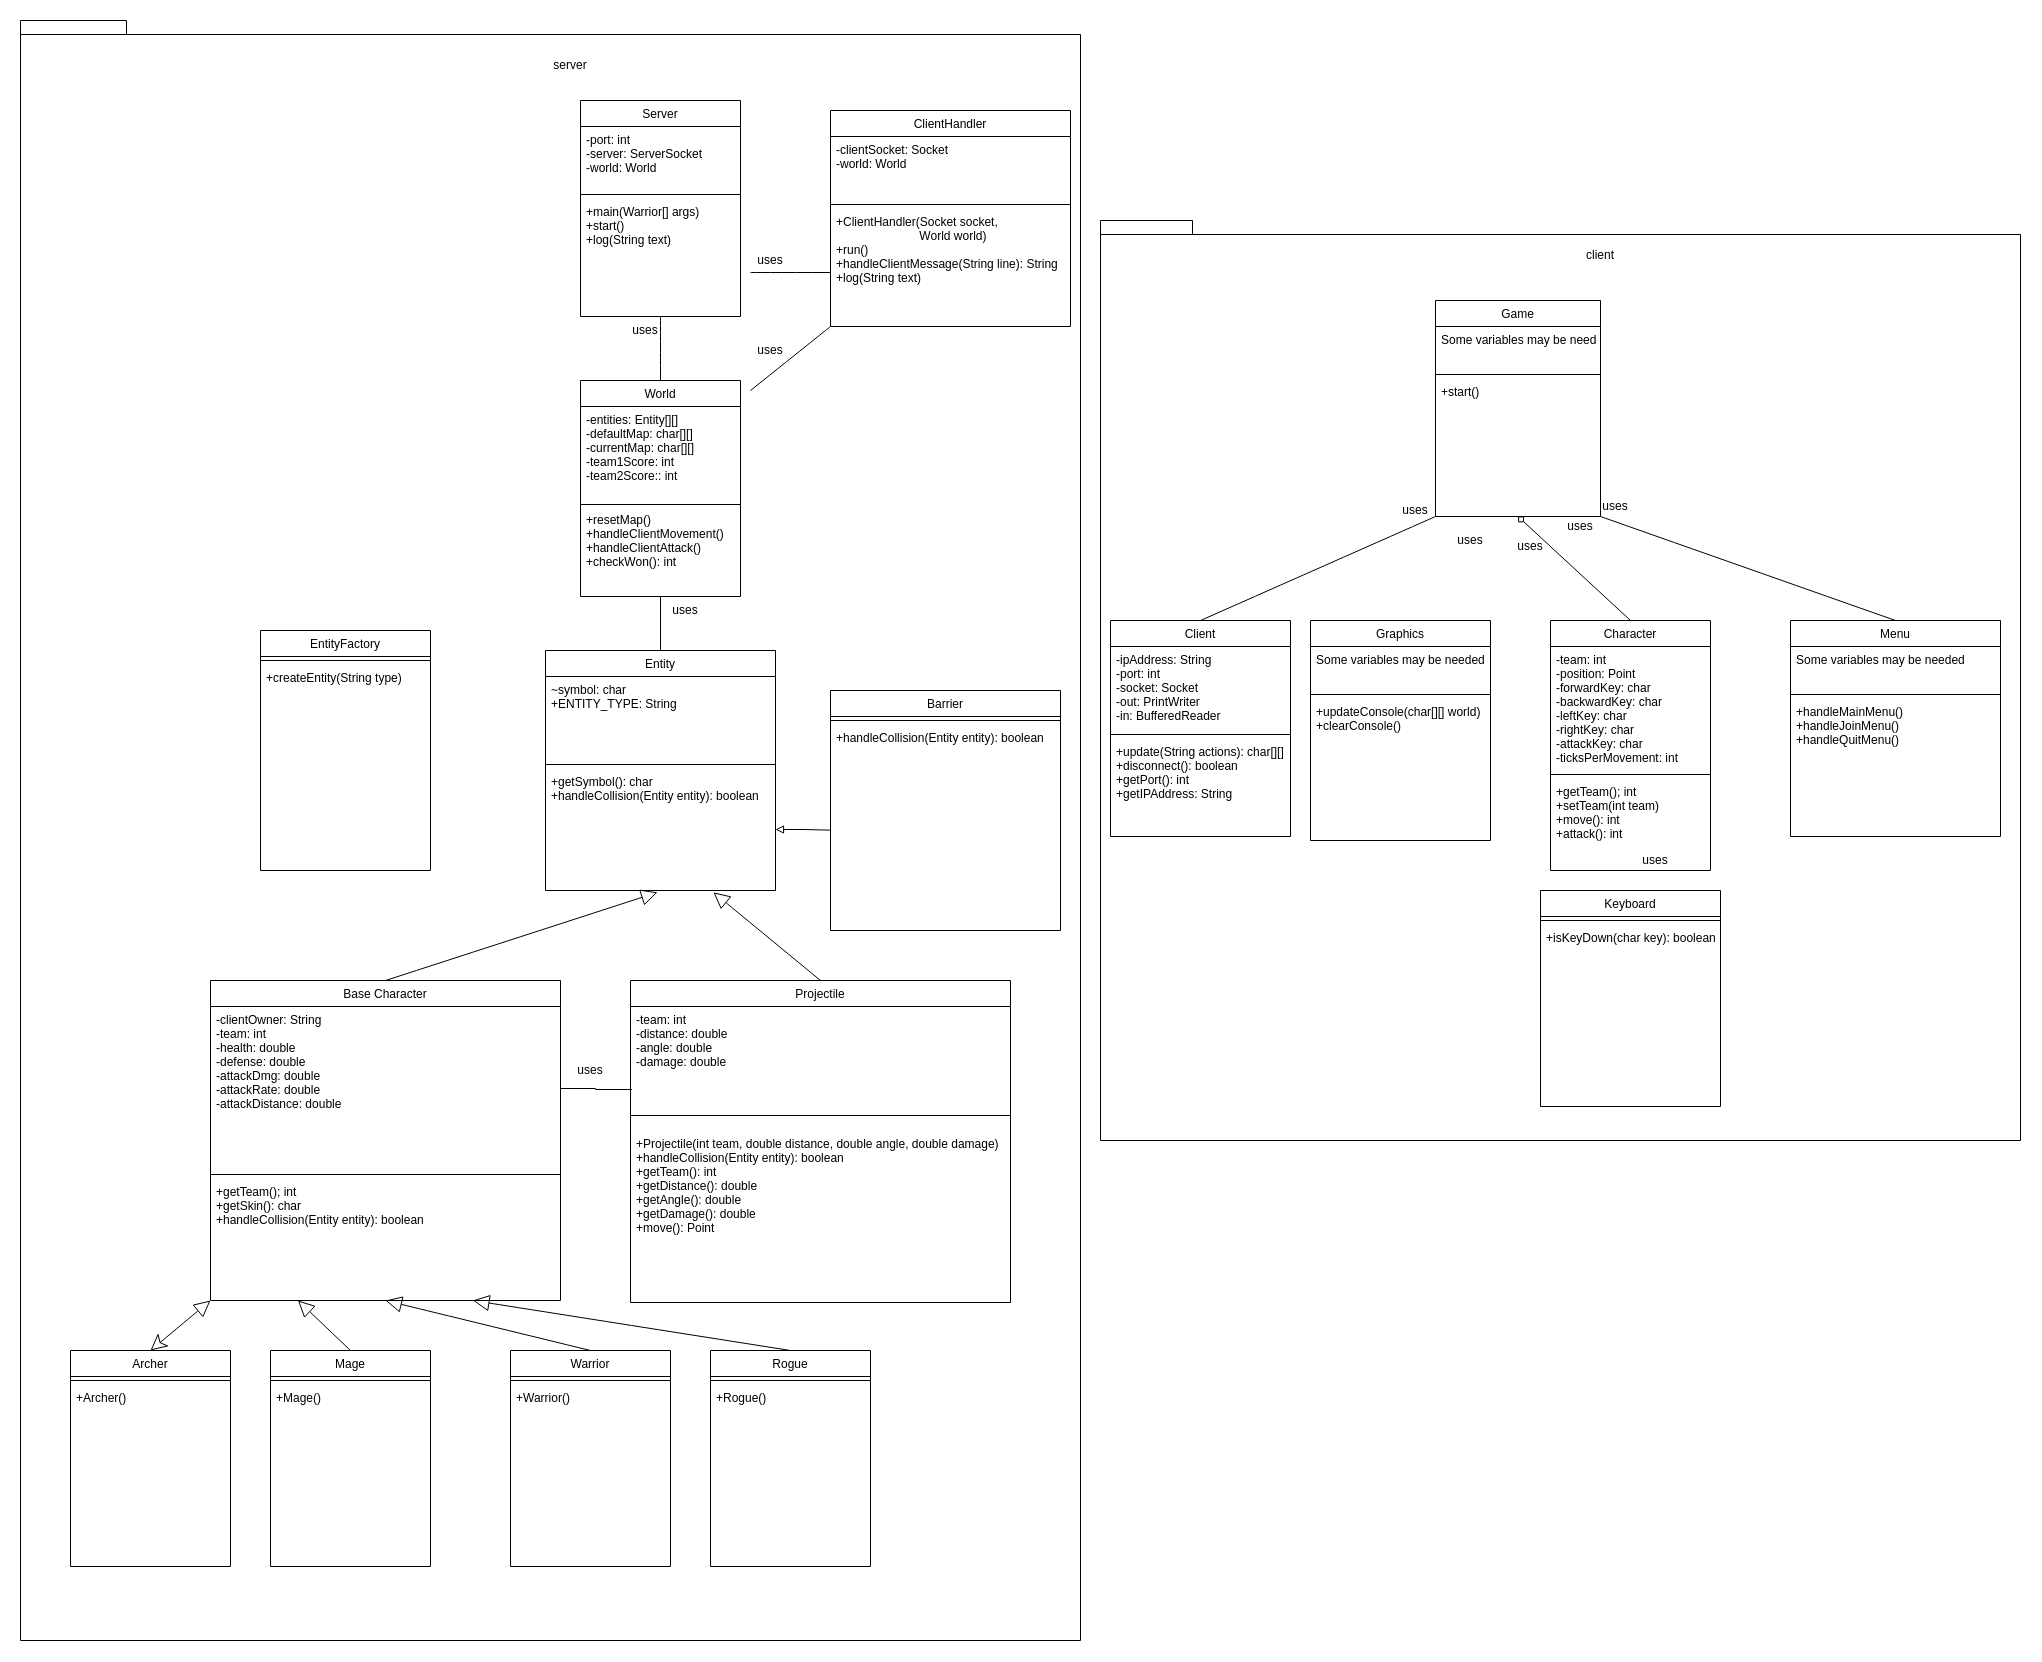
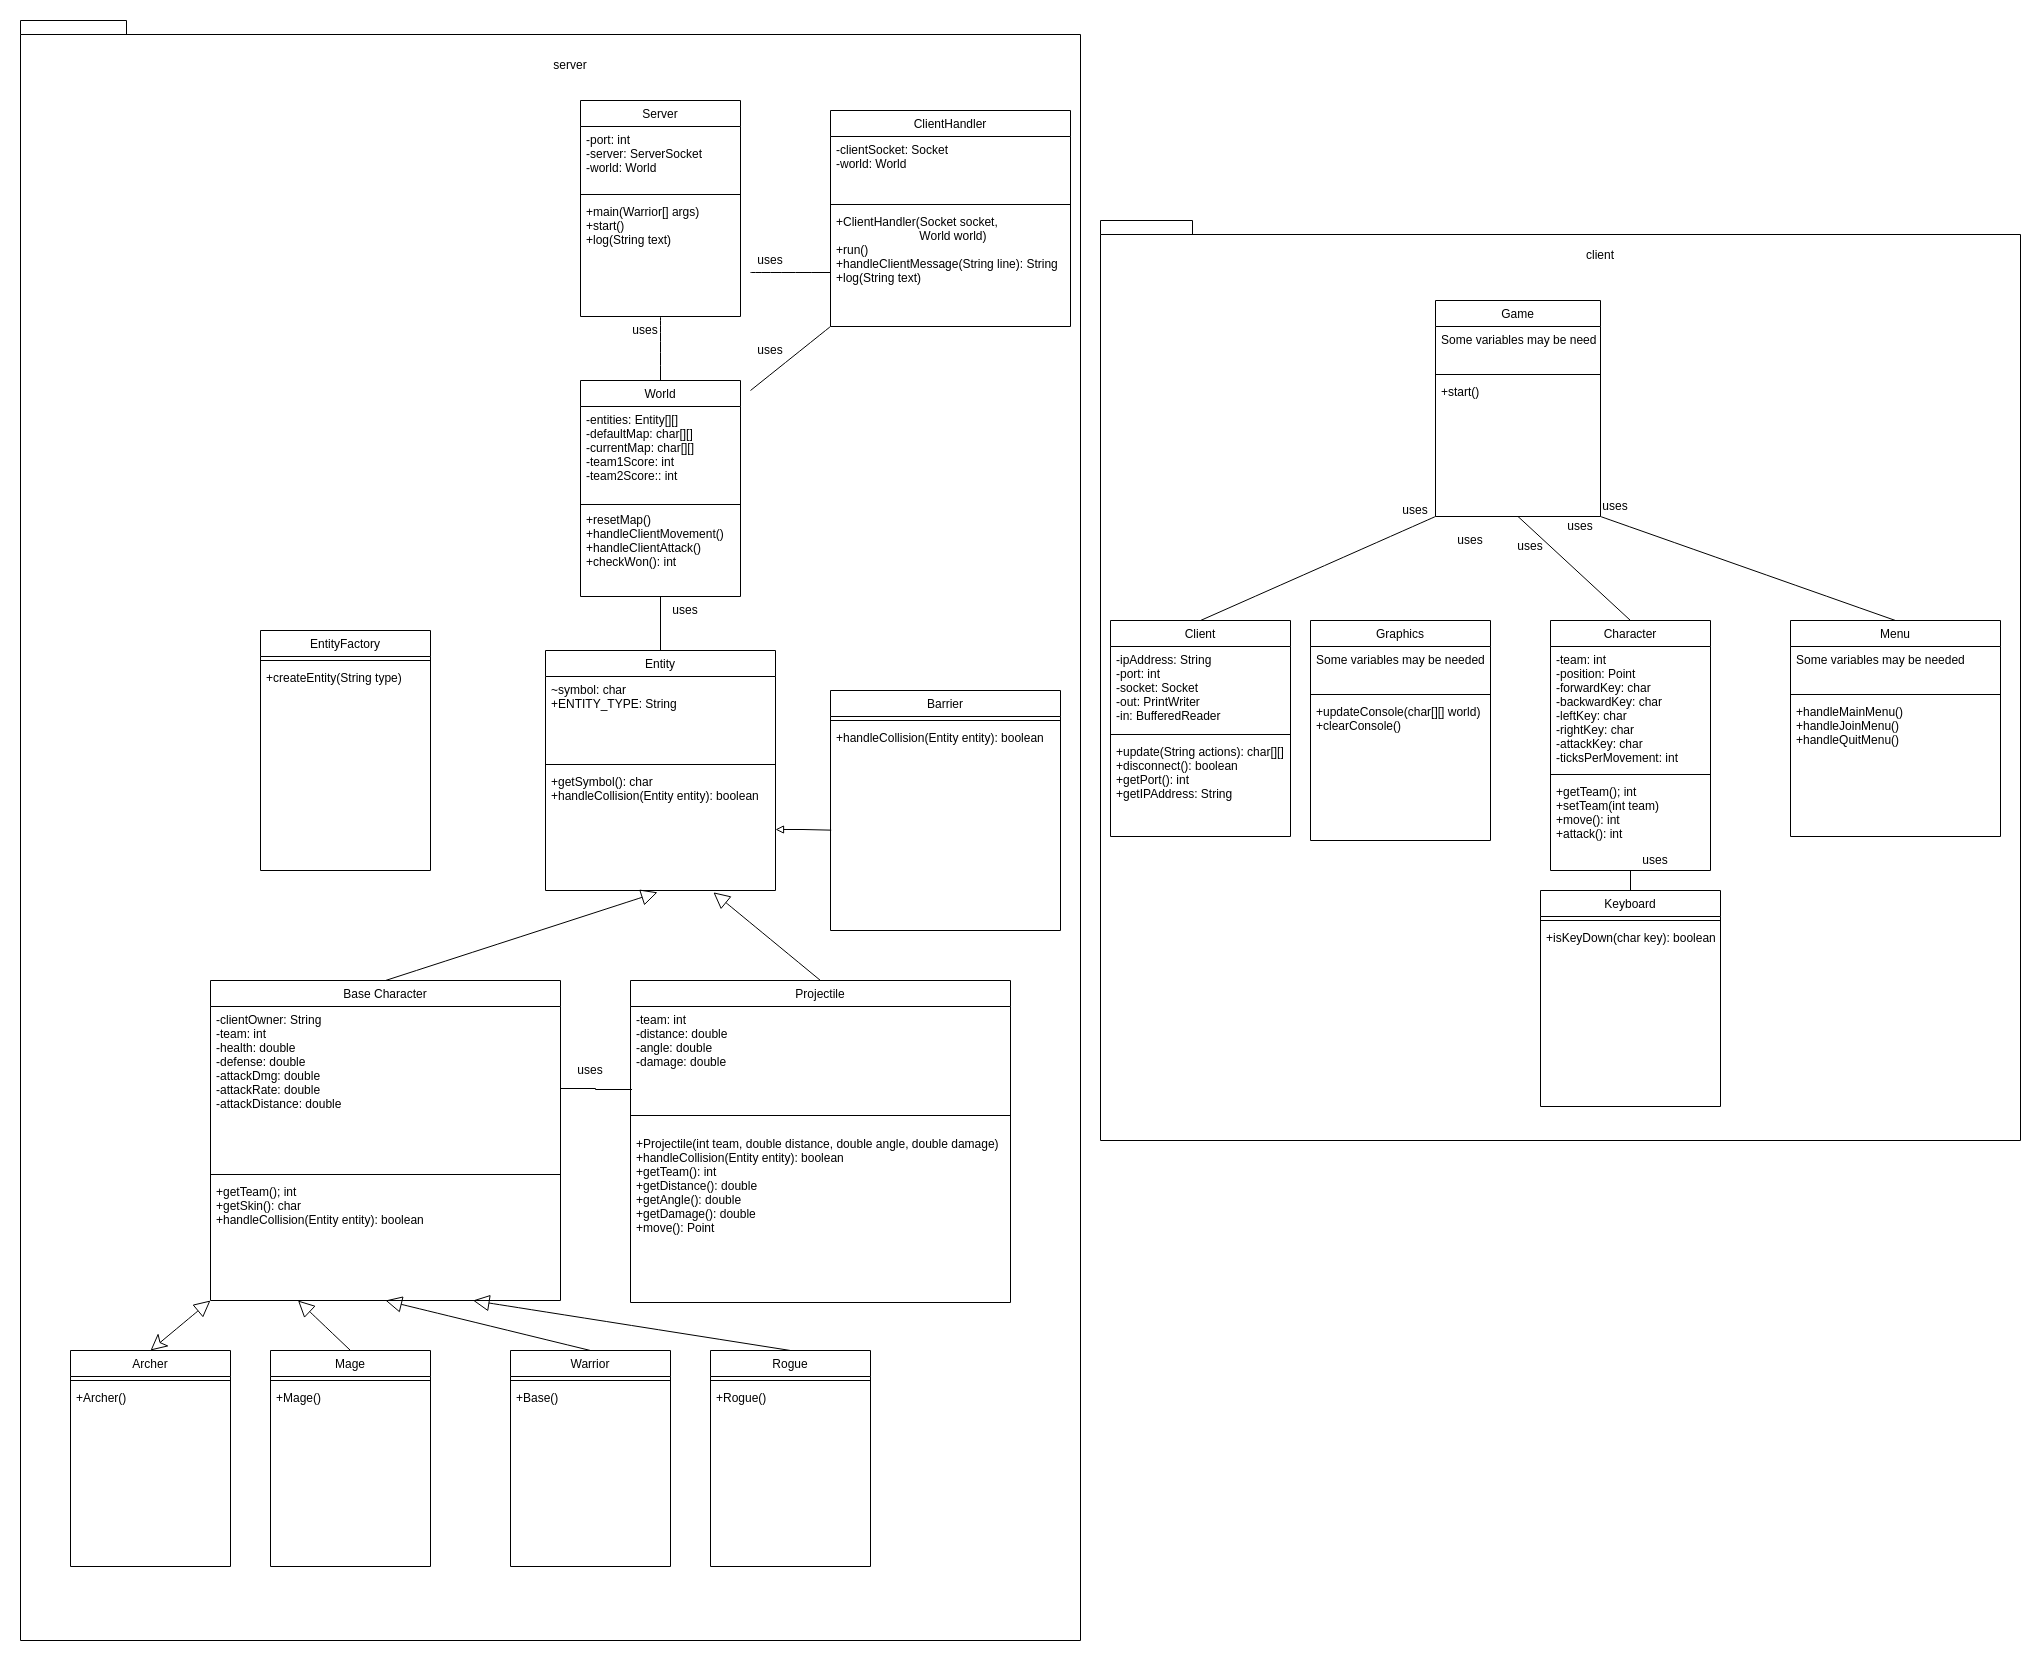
(1524, 522) -> (1522, 520)
none -> (1631, 882)
(548, 1398) -> (540, 1398)
